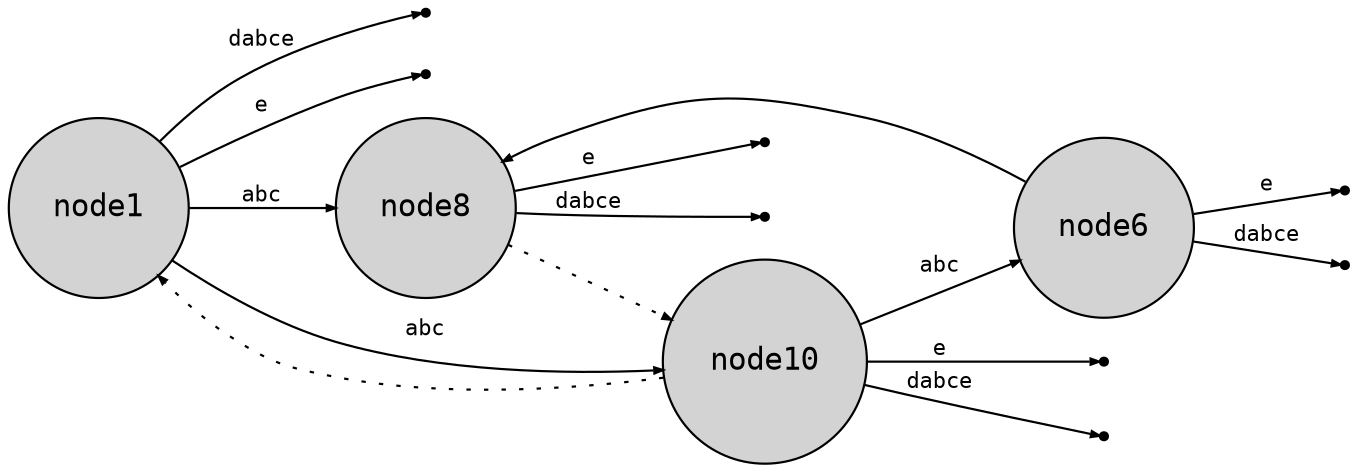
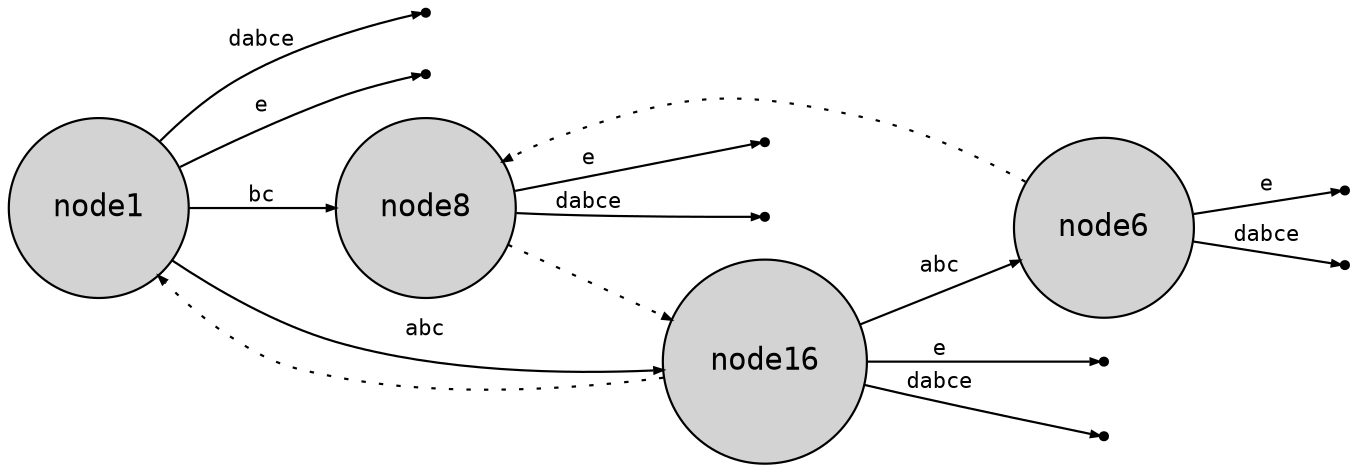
(771, 101) -> (771, 101)
(262, 196) -> (262, 196)
(765, 362) -> (765, 362)
